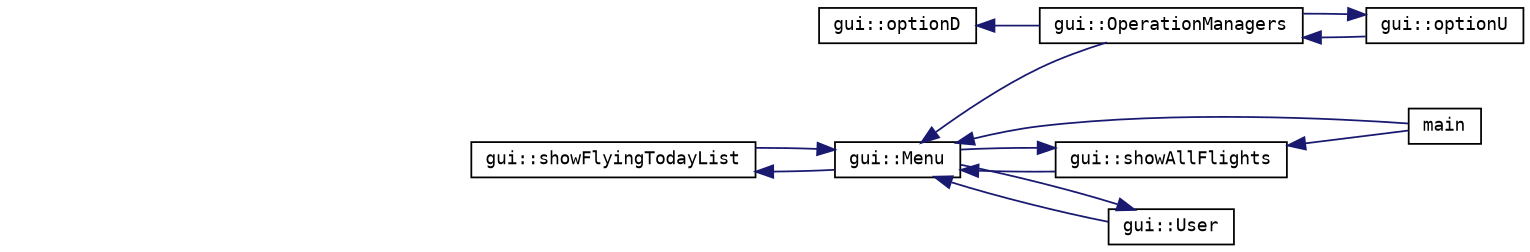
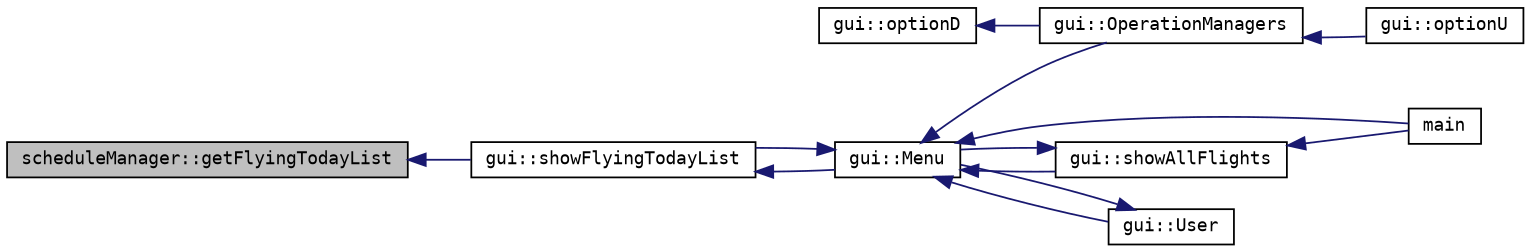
(1326, 14) -> none
none -> (207, 160)
